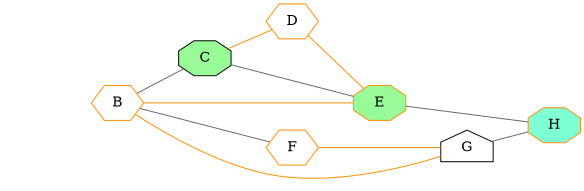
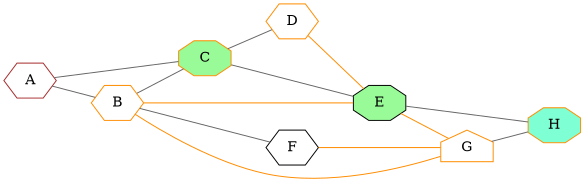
(250, 39) -> (250, 39)
(205, 58) -> (205, 58)
none -> (30, 81)
(380, 103) -> (380, 103)
none -> (425, 126)
(292, 148) -> (292, 148)
(467, 148) -> (467, 148)
